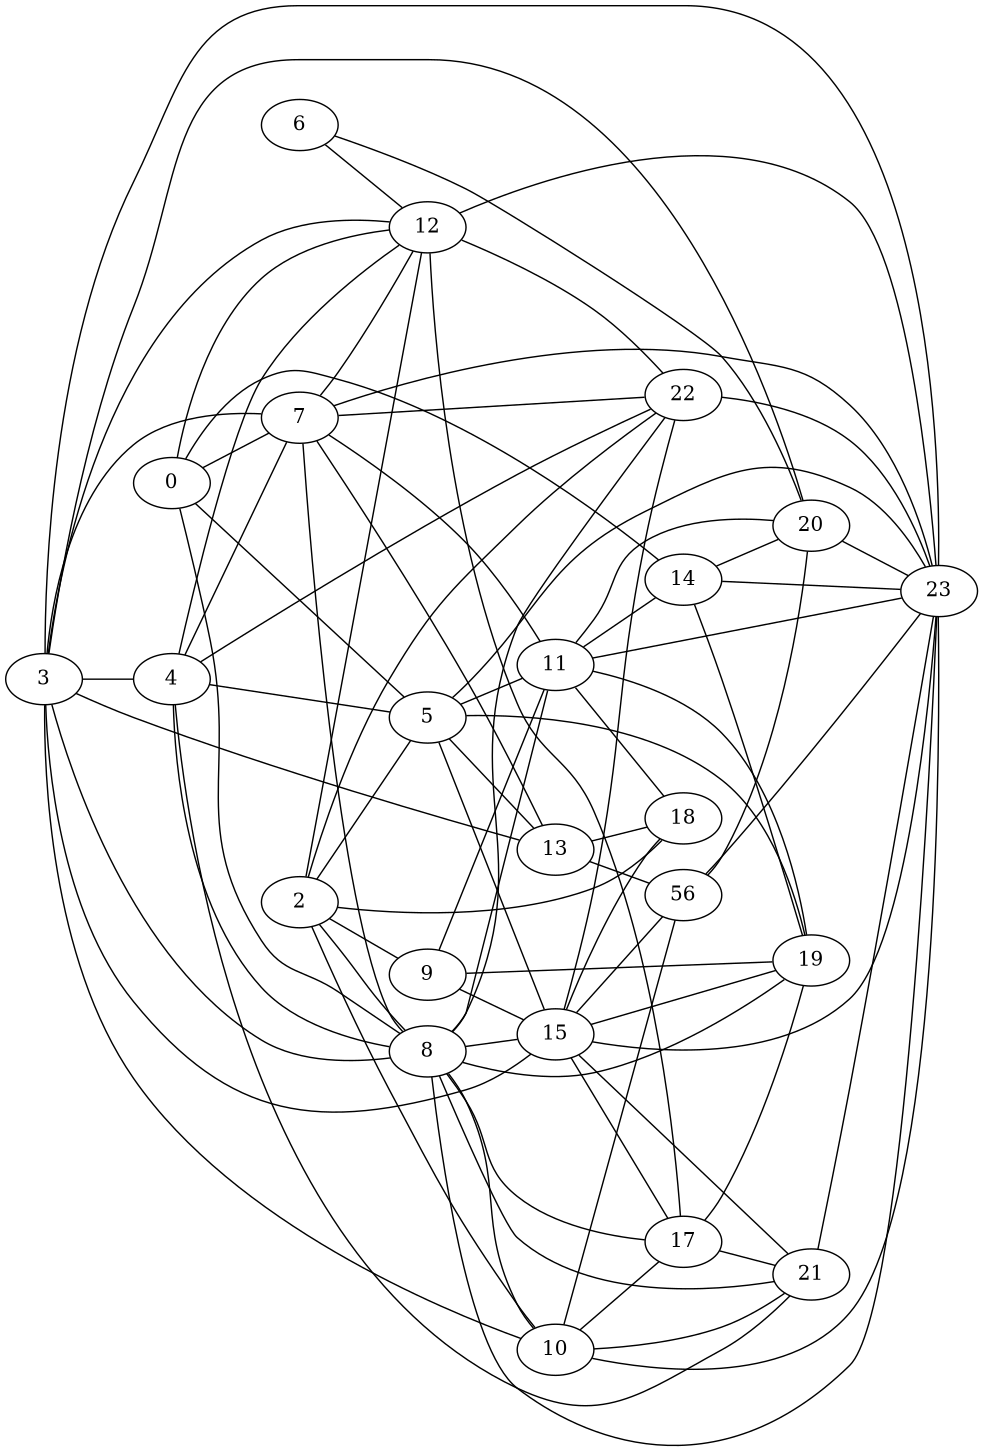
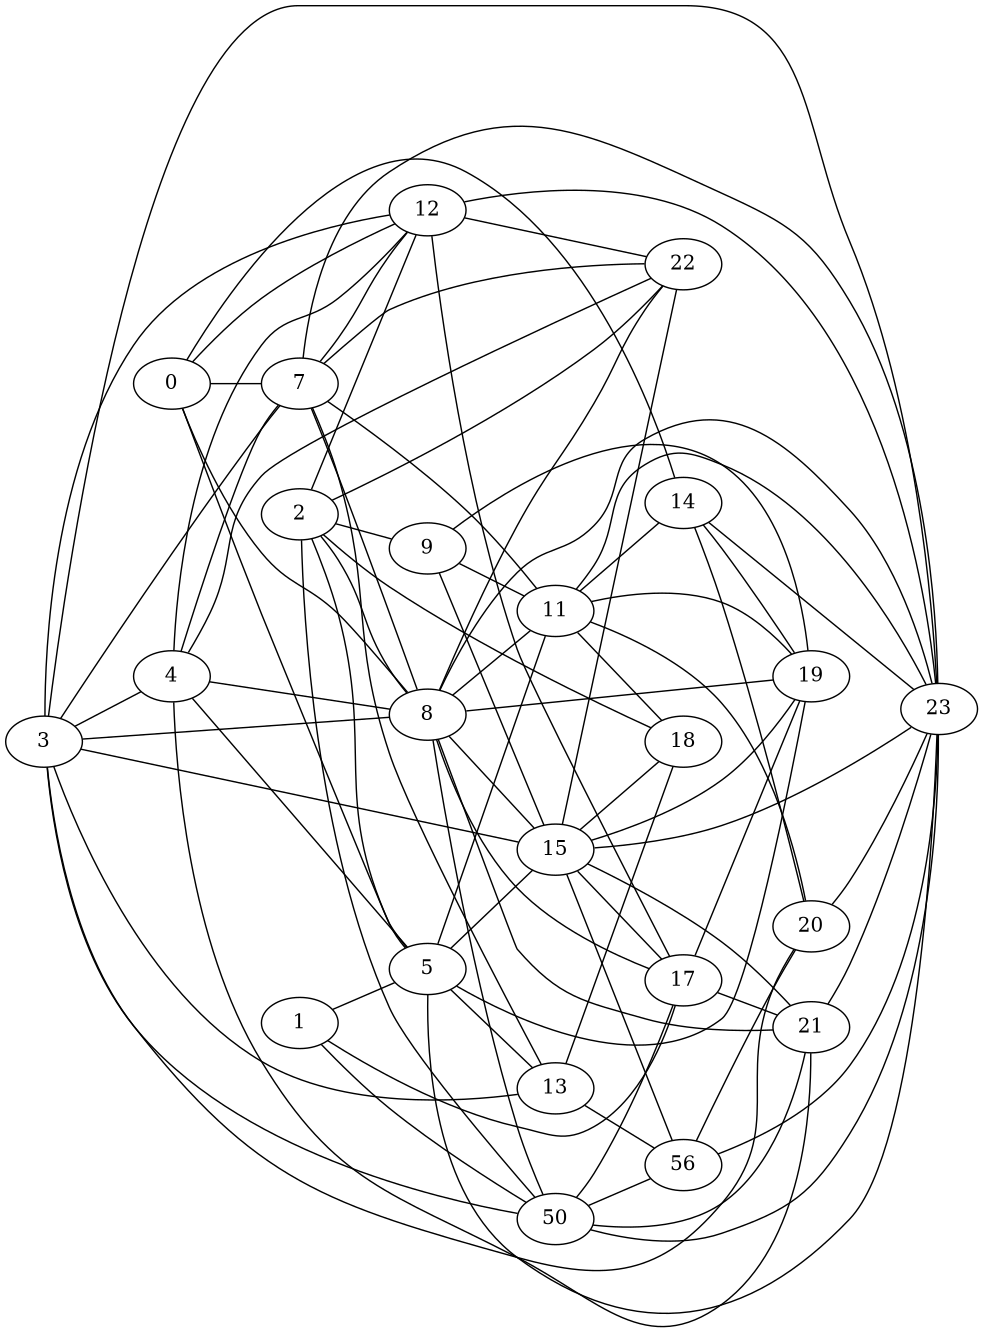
(300, 125) -> none
(855, 445) -> none
none -> (300, 1023)
(556, 1350) -> (556, 1219)
